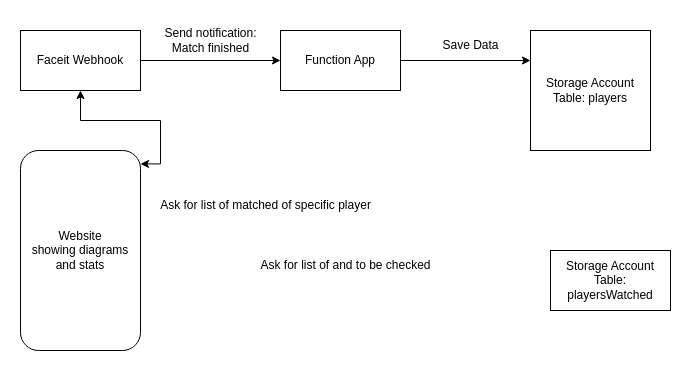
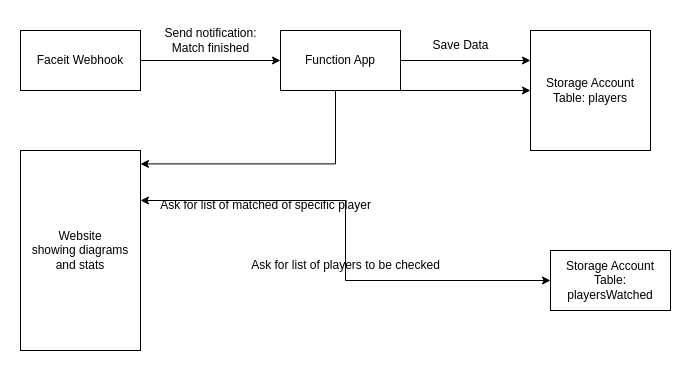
(471, 46) -> (461, 46)
(132, 121) -> (283, 164)
none -> (346, 241)
(81, 251) -> (81, 251)
(346, 266) -> (346, 266)
